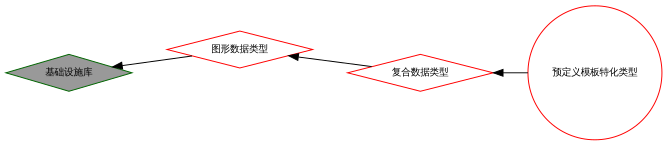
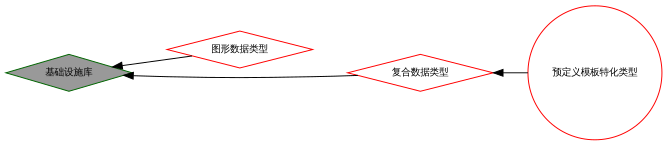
(335, 62) -> (246, 78)
